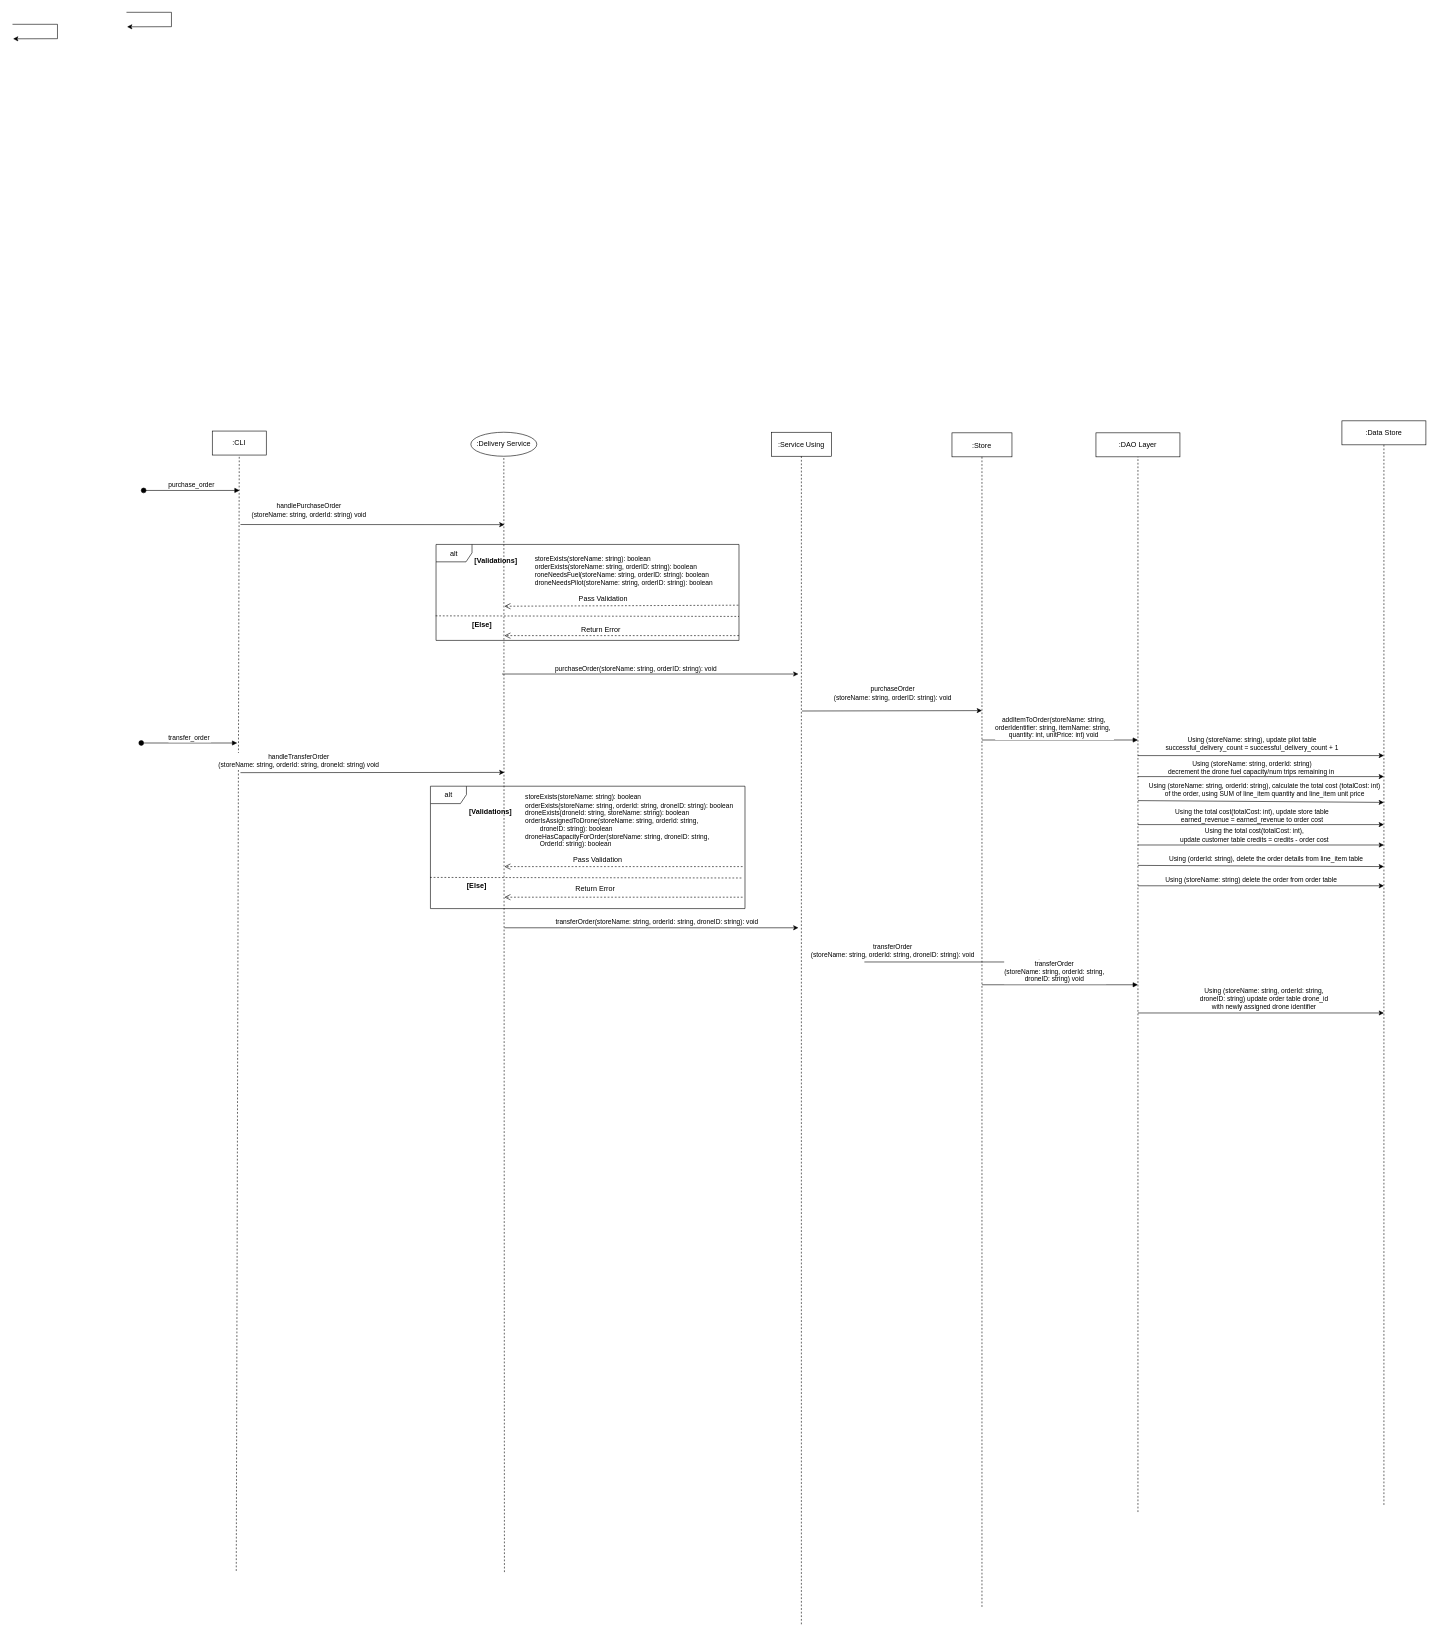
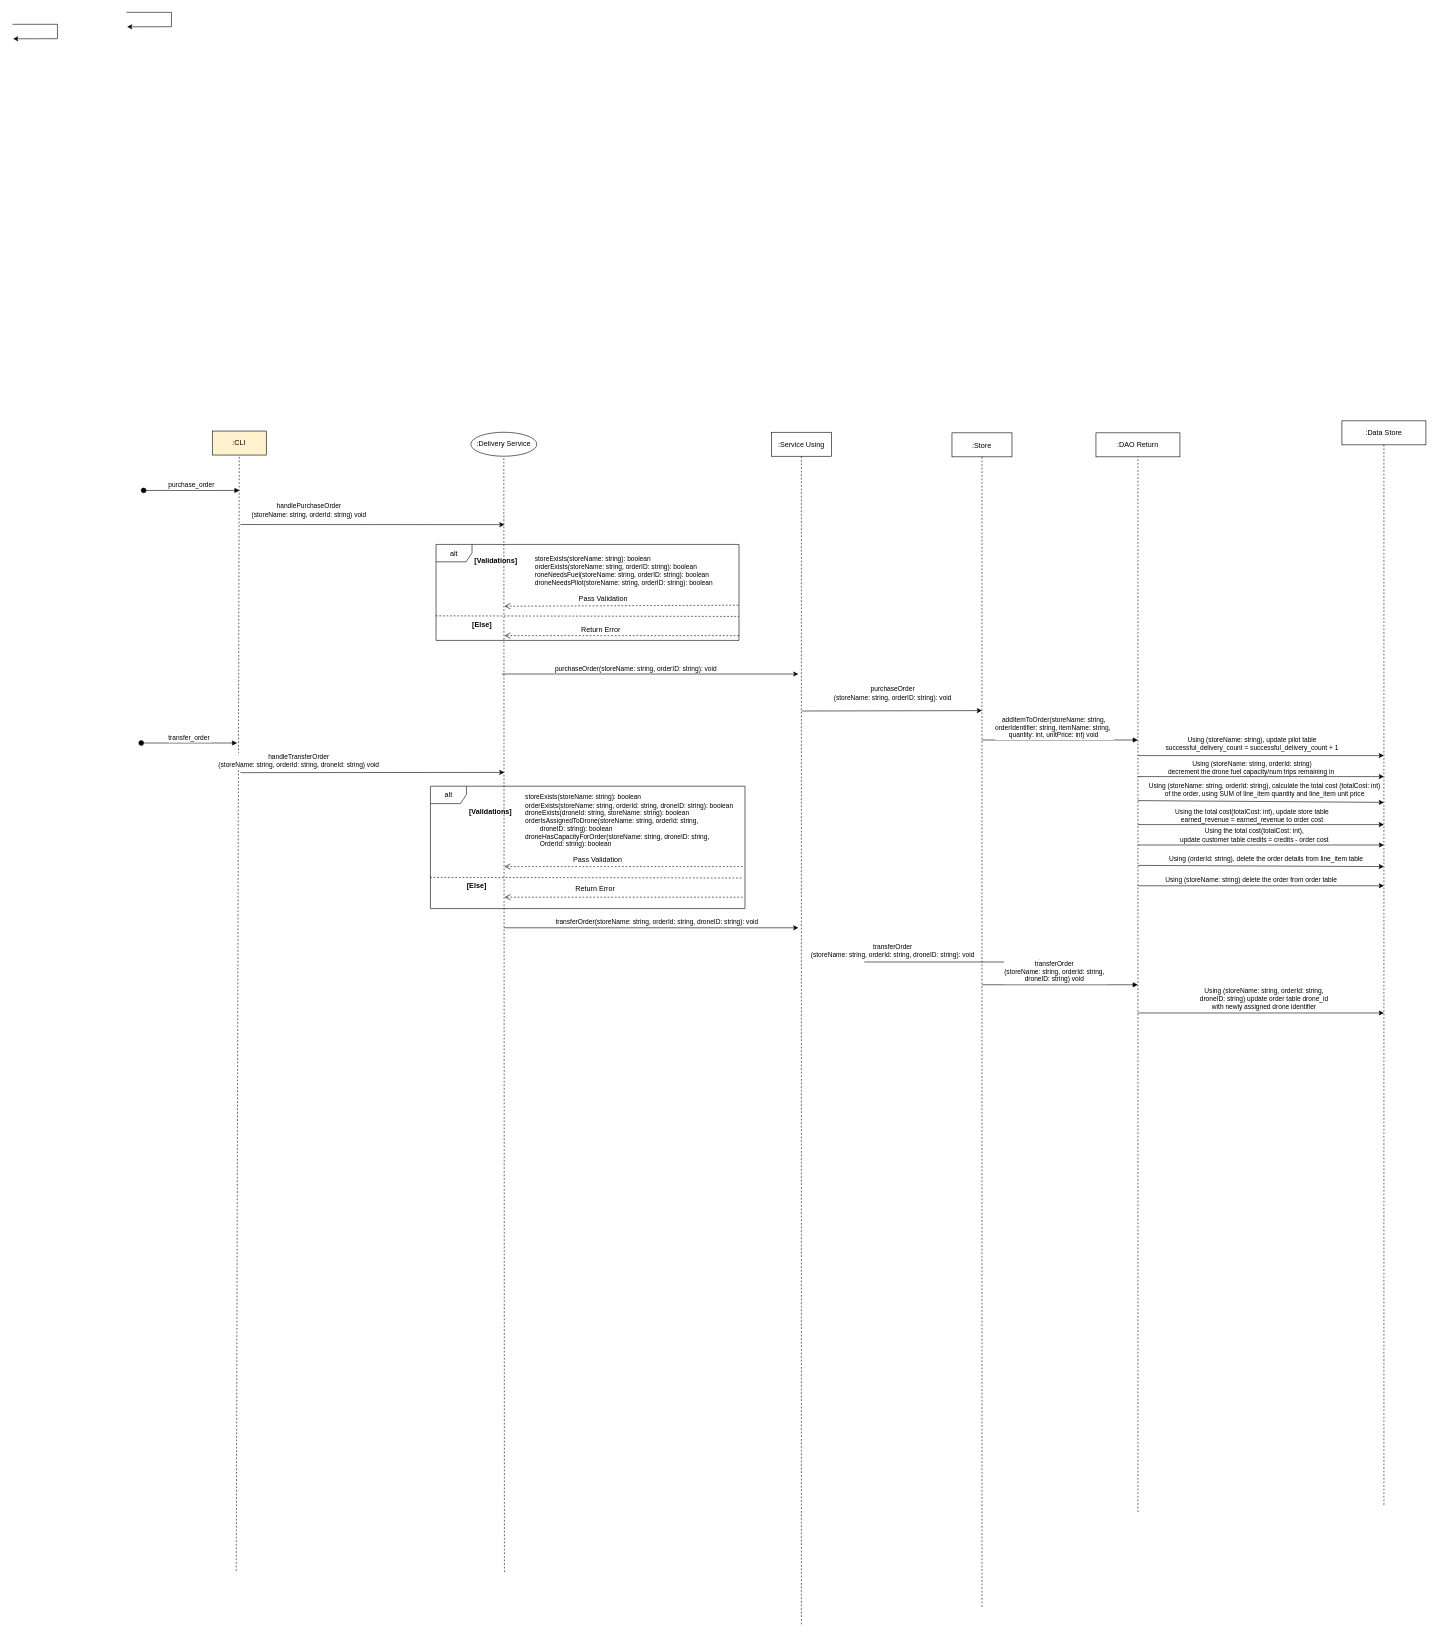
(239, 443) -> (239, 443)
(1138, 445) -> (1138, 445)
